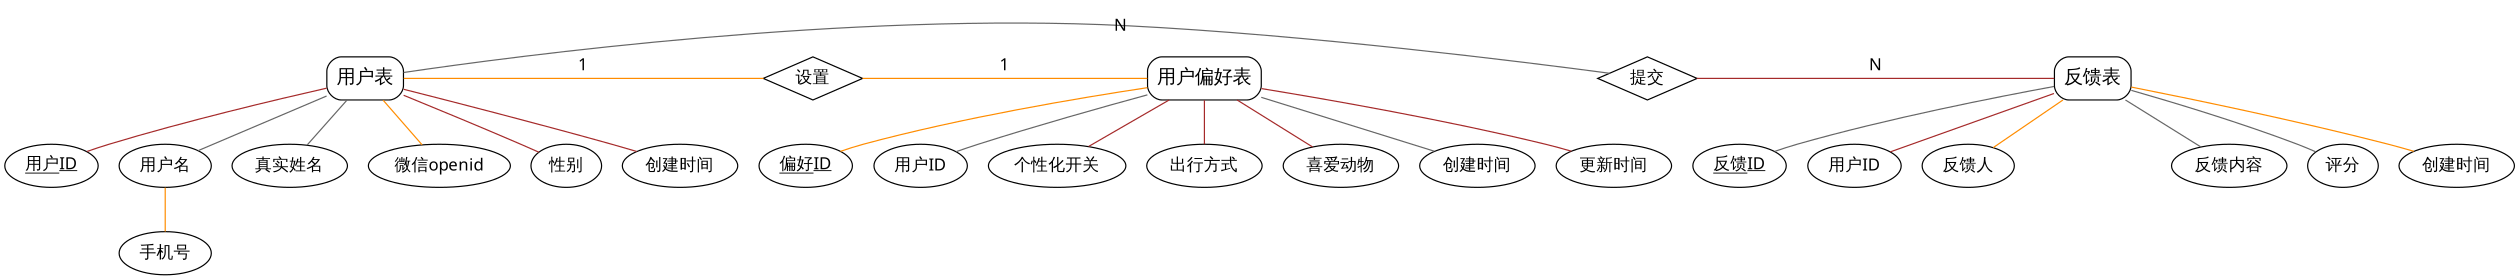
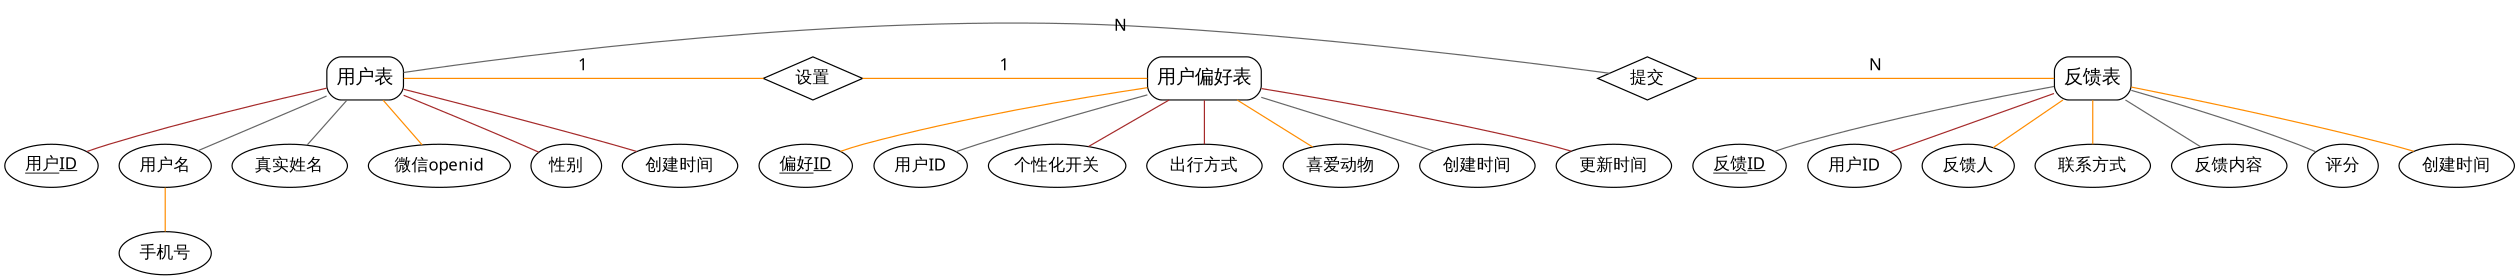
(1875, 78) -> (1875, 78)
(1275, 124) -> (1275, 124)
none -> (2093, 166)
